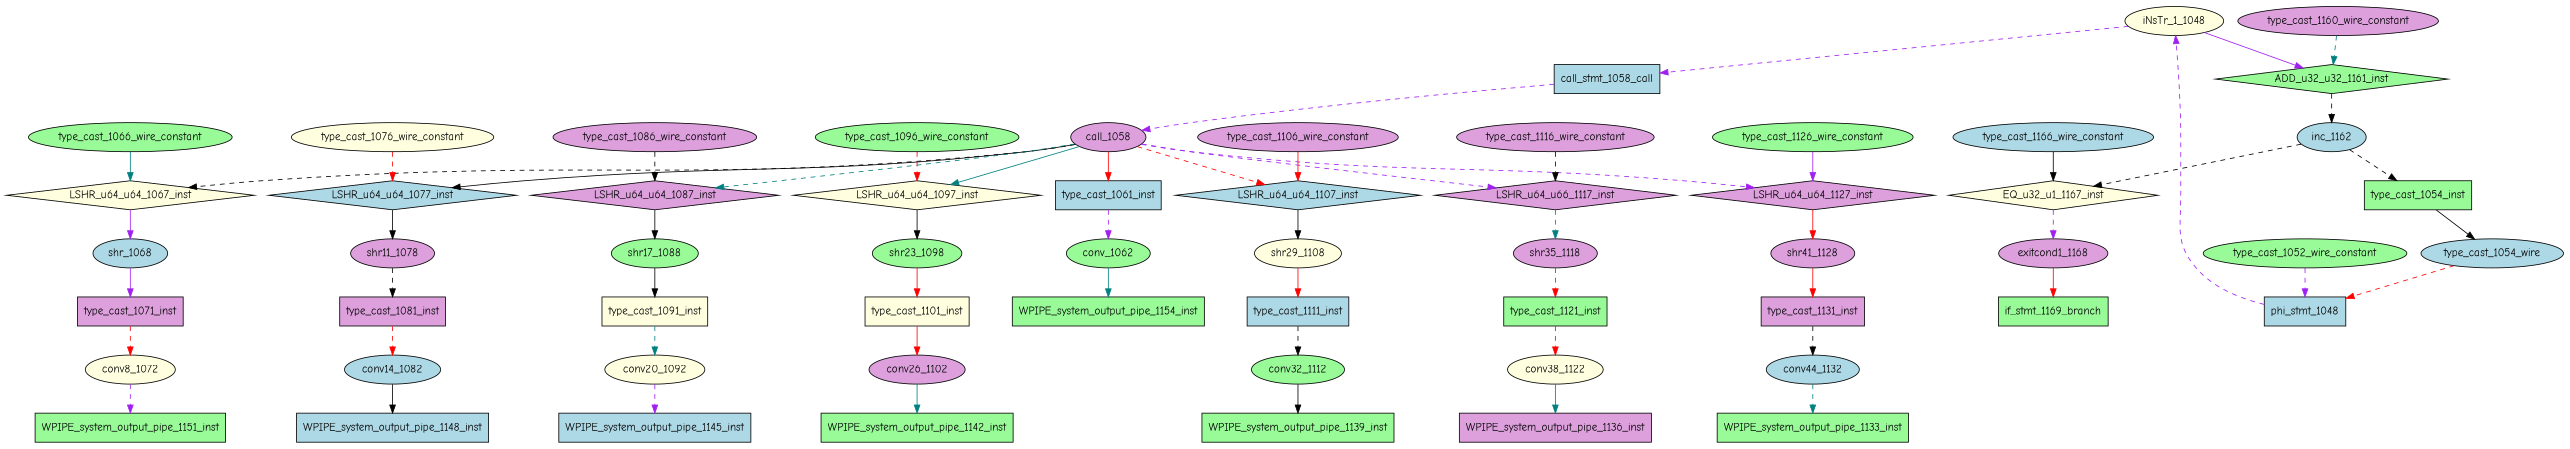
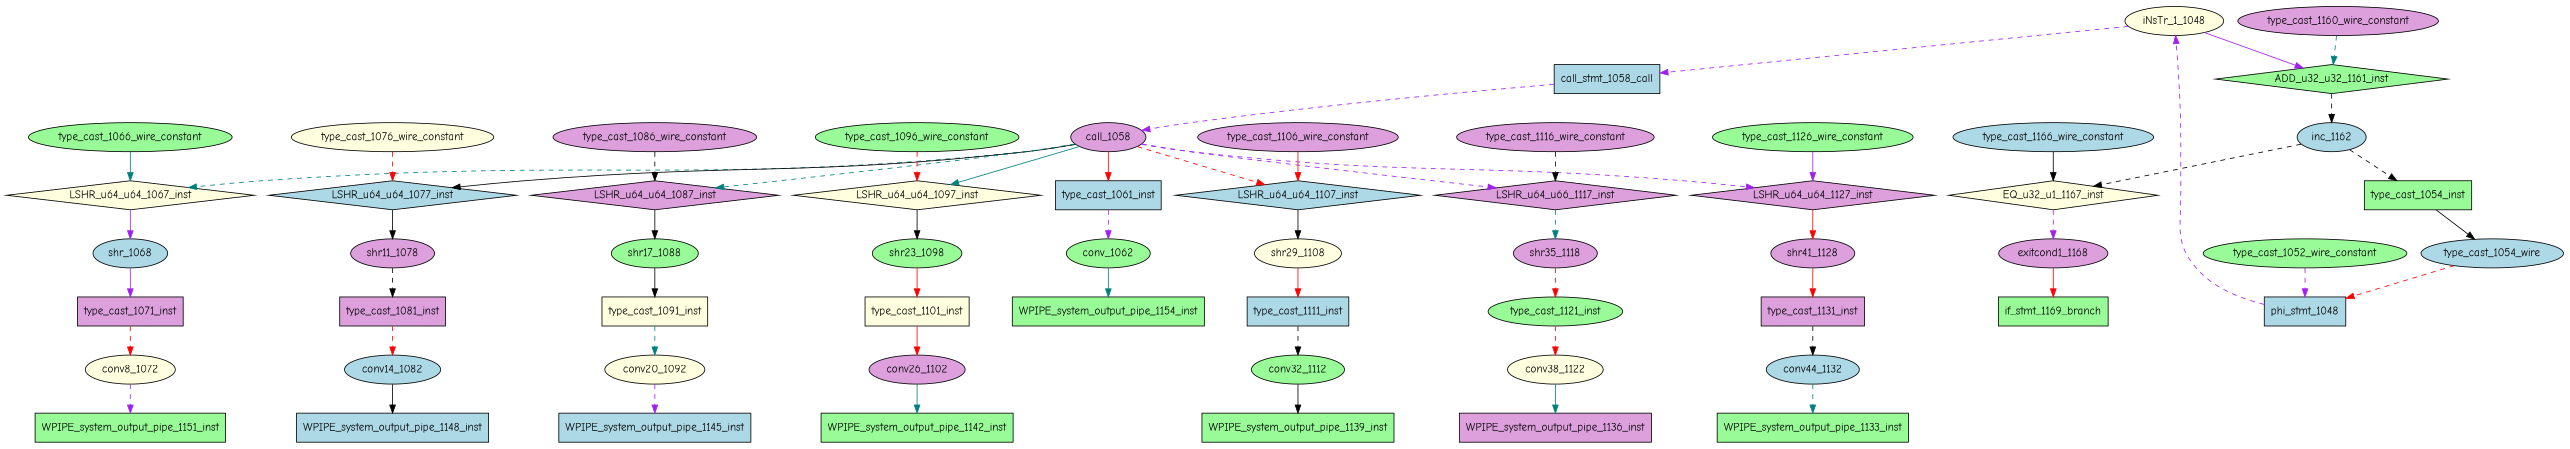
(592, 170) -> (592, 170)
(1555, 311) -> (1555, 311)
